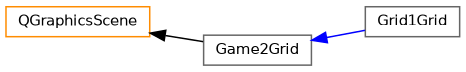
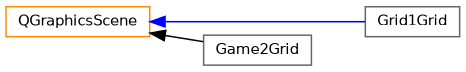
(346, 34) -> (265, 22)
